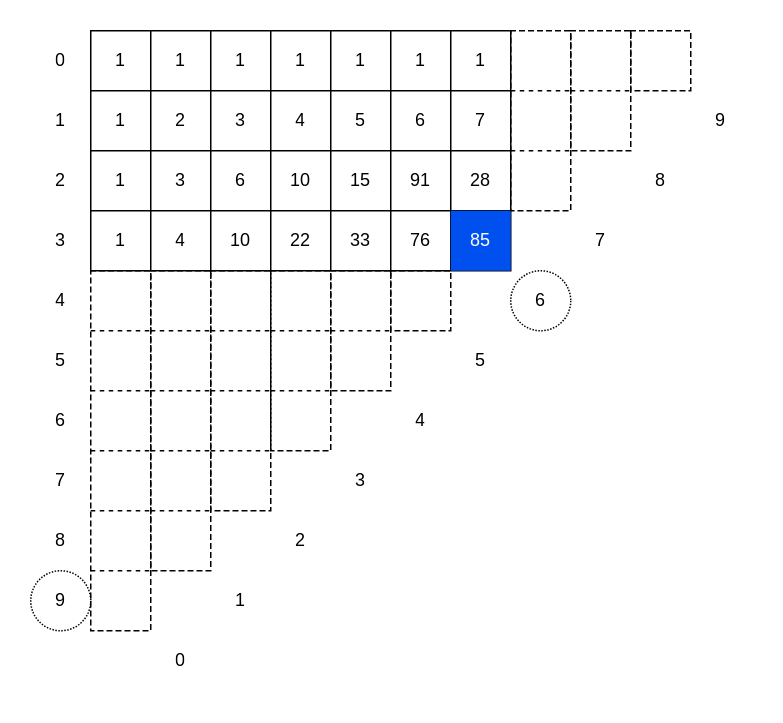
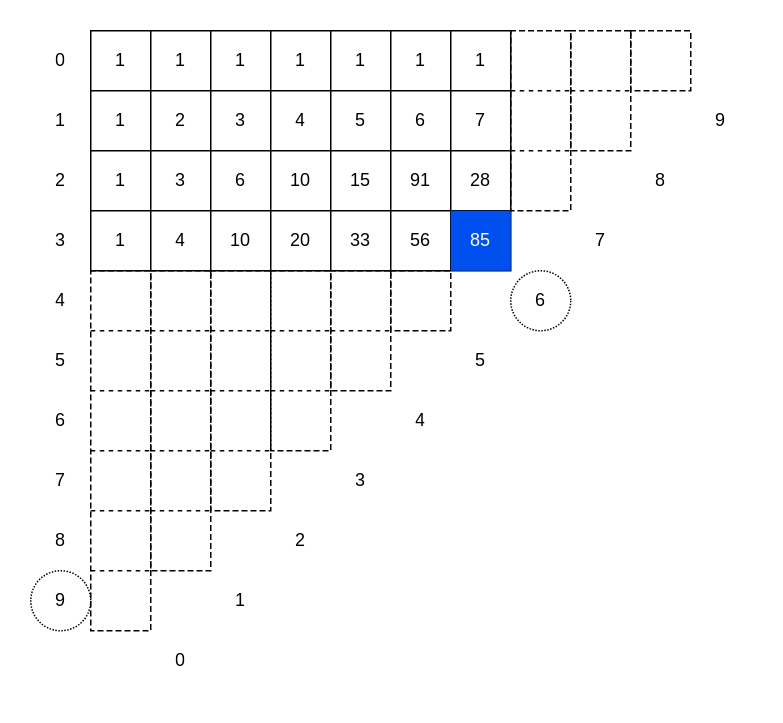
(301, 241) -> (301, 241)
(421, 241) -> (421, 241)
